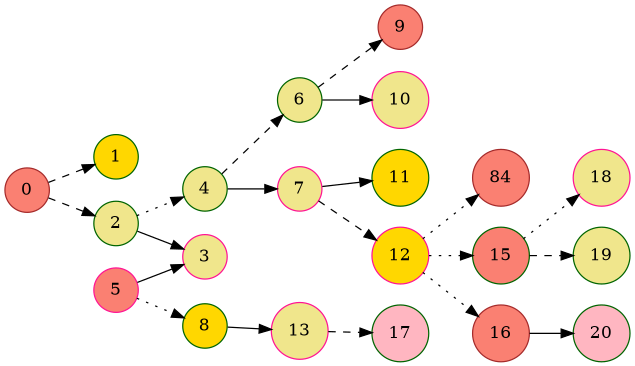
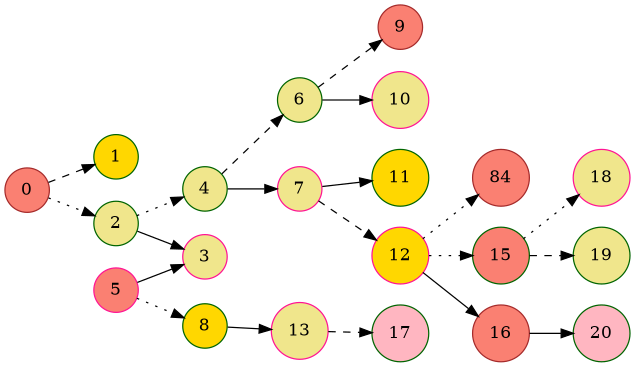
(66, 205) -> (66, 205)
(446, 291) -> (446, 291)
